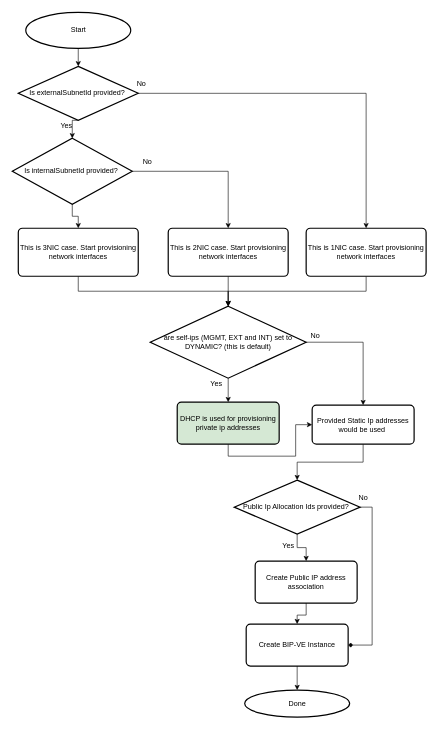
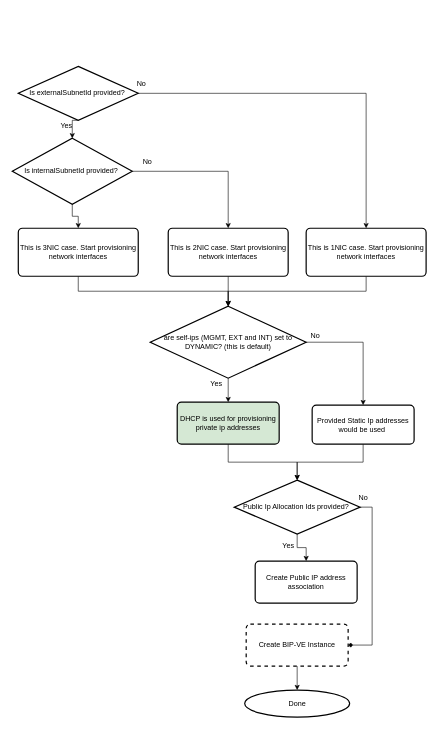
(78, 30) -> none
(78, 60) -> none
(296, 436) -> (257, 462)
(297, 616) -> none
(297, 645) -> (297, 645)
